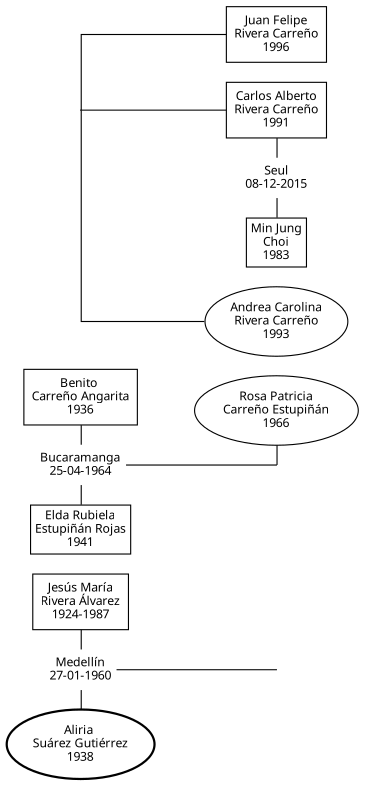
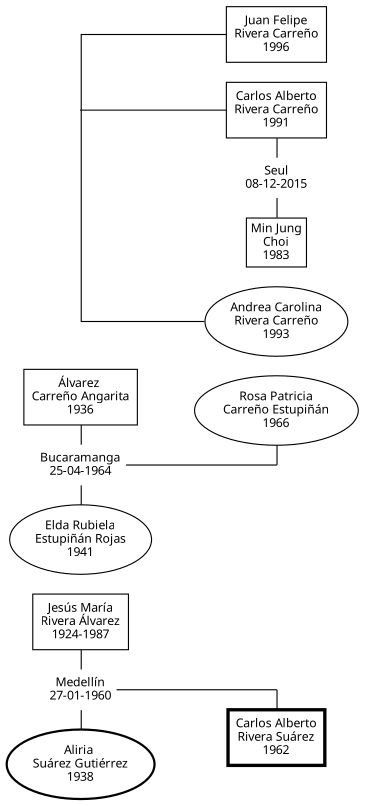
(81, 397) -> (81, 397)
(81, 530) -> (81, 540)
none -> (276, 738)
